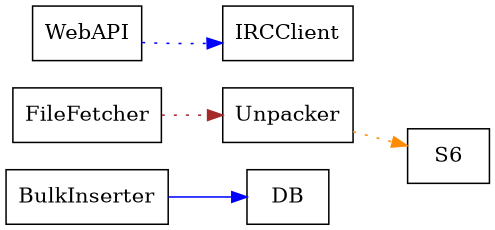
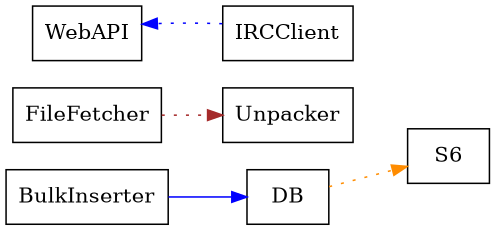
(174, 43) -> (190, 23)
(373, 137) -> (361, 179)
